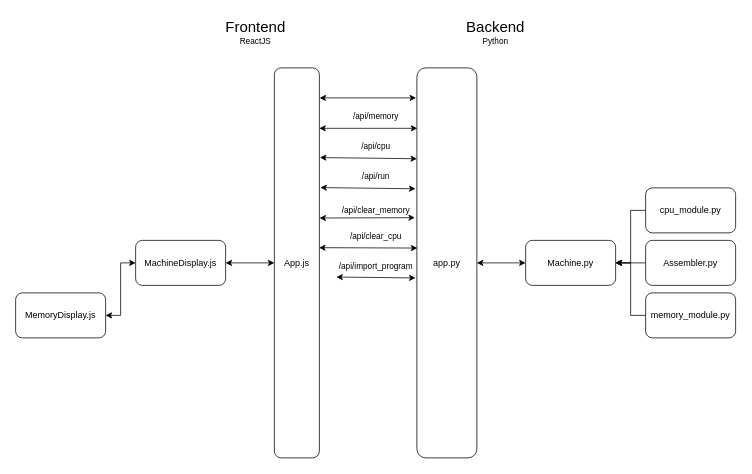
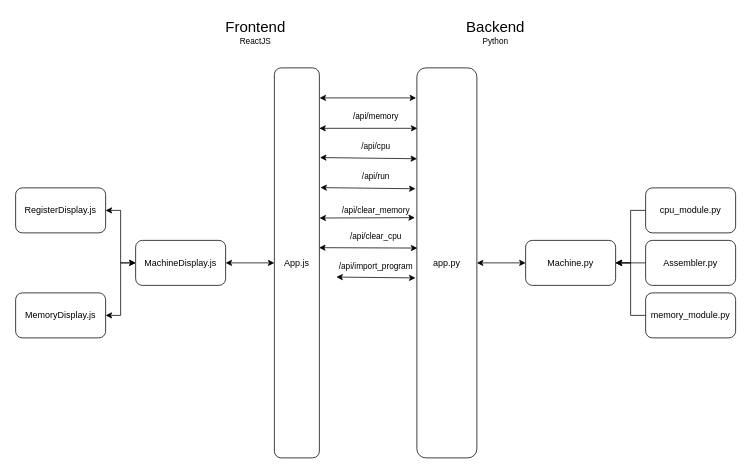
none -> (60, 210)
none -> (120, 230)
